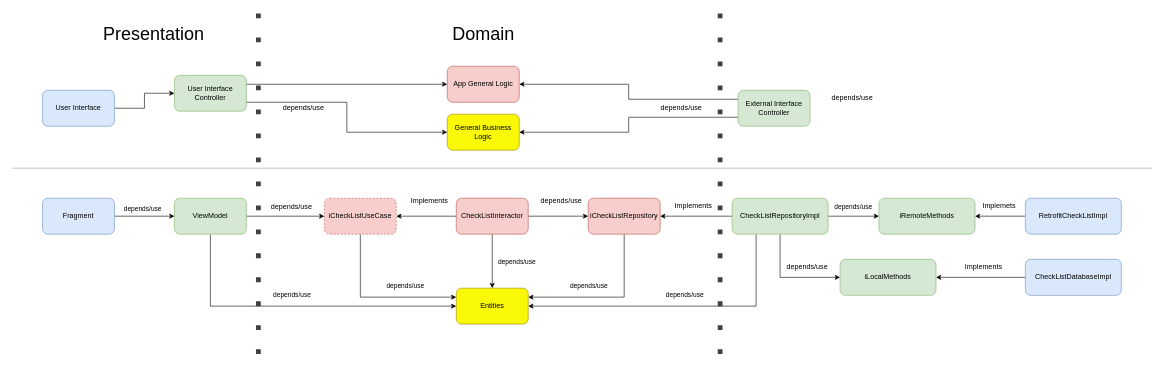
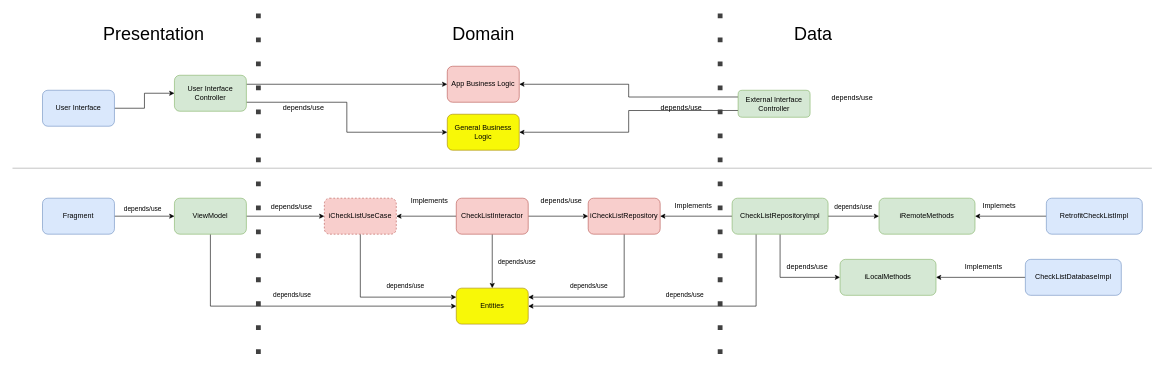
none -> (813, 33)
(483, 84) -> (483, 84)
(774, 108) -> (774, 104)
(1074, 216) -> (1095, 216)
